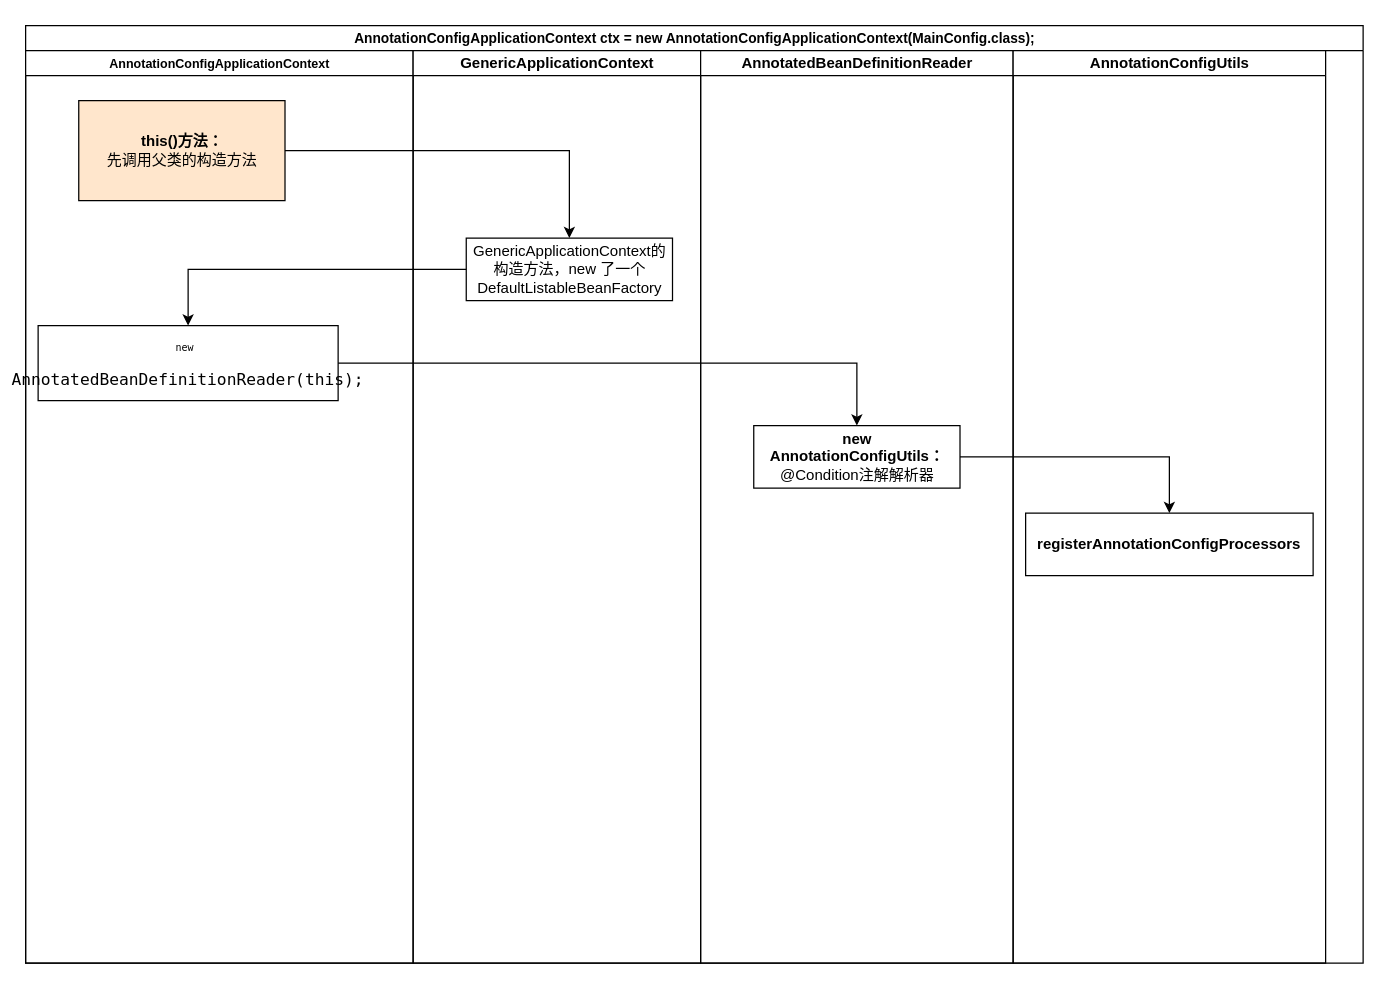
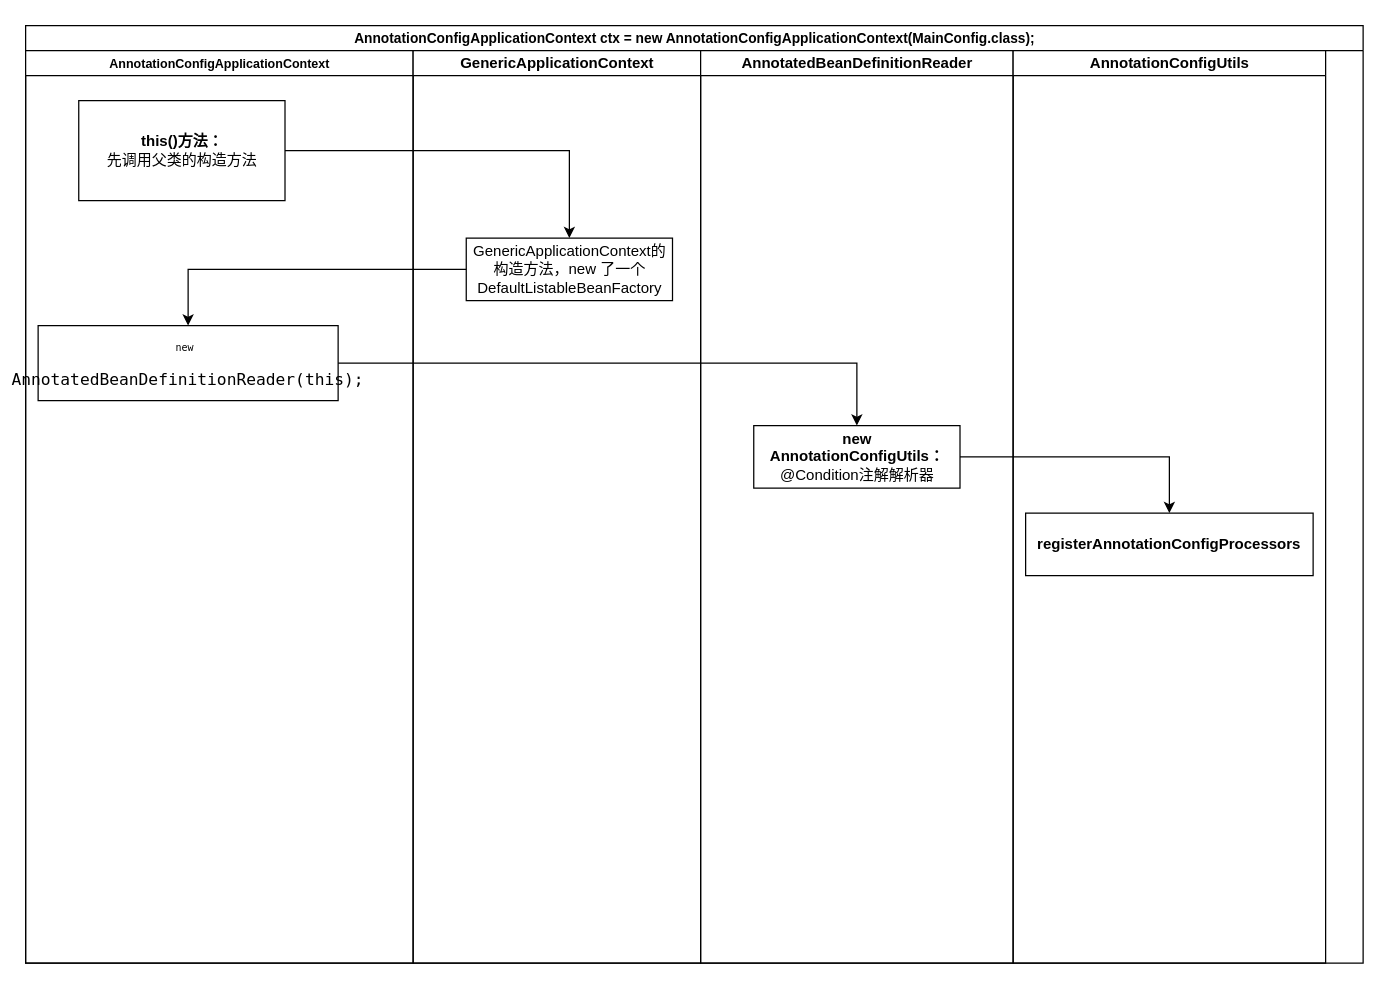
(182, 151) -> (182, 151)
